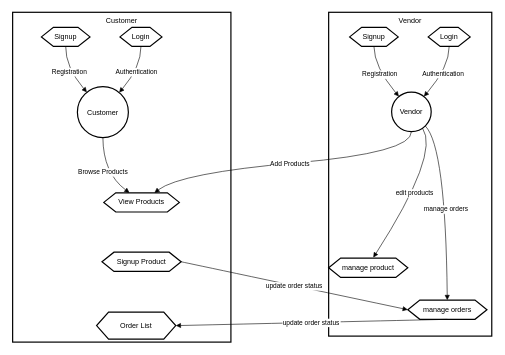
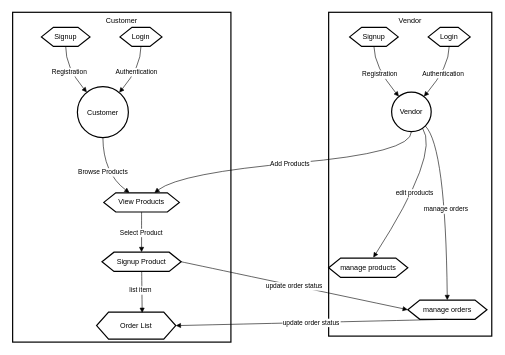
none -> (141, 230)
(368, 268) -> (368, 268)
none -> (142, 290)
